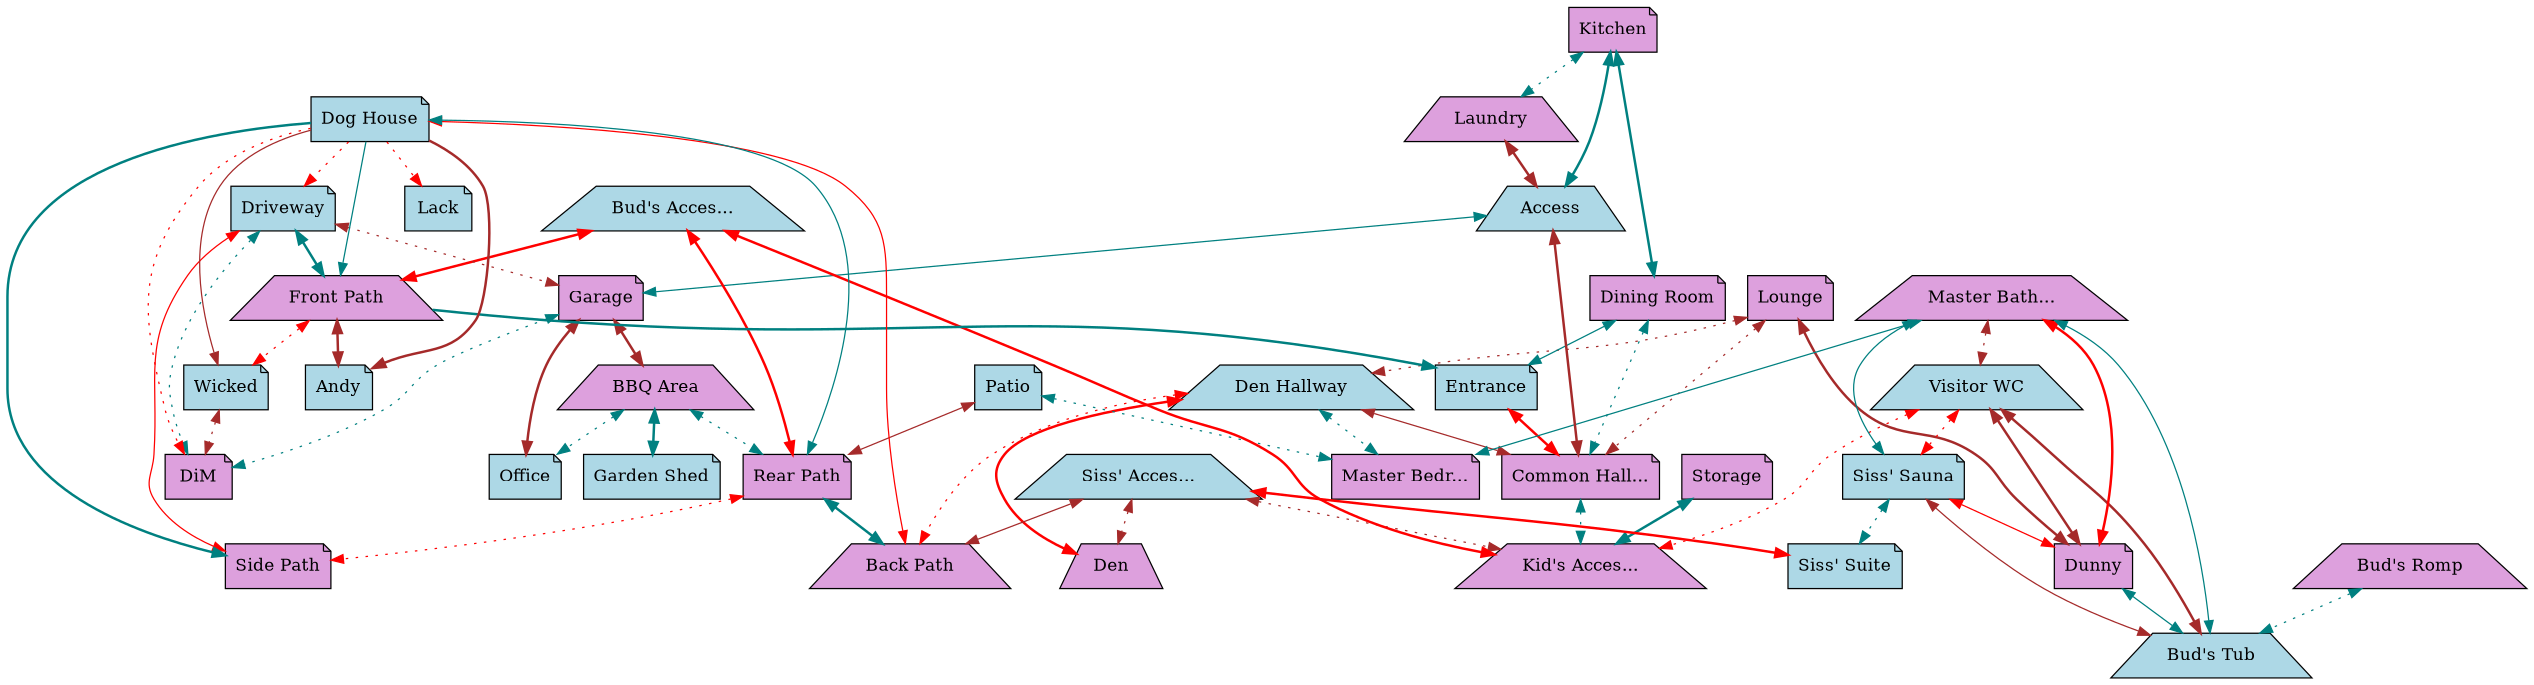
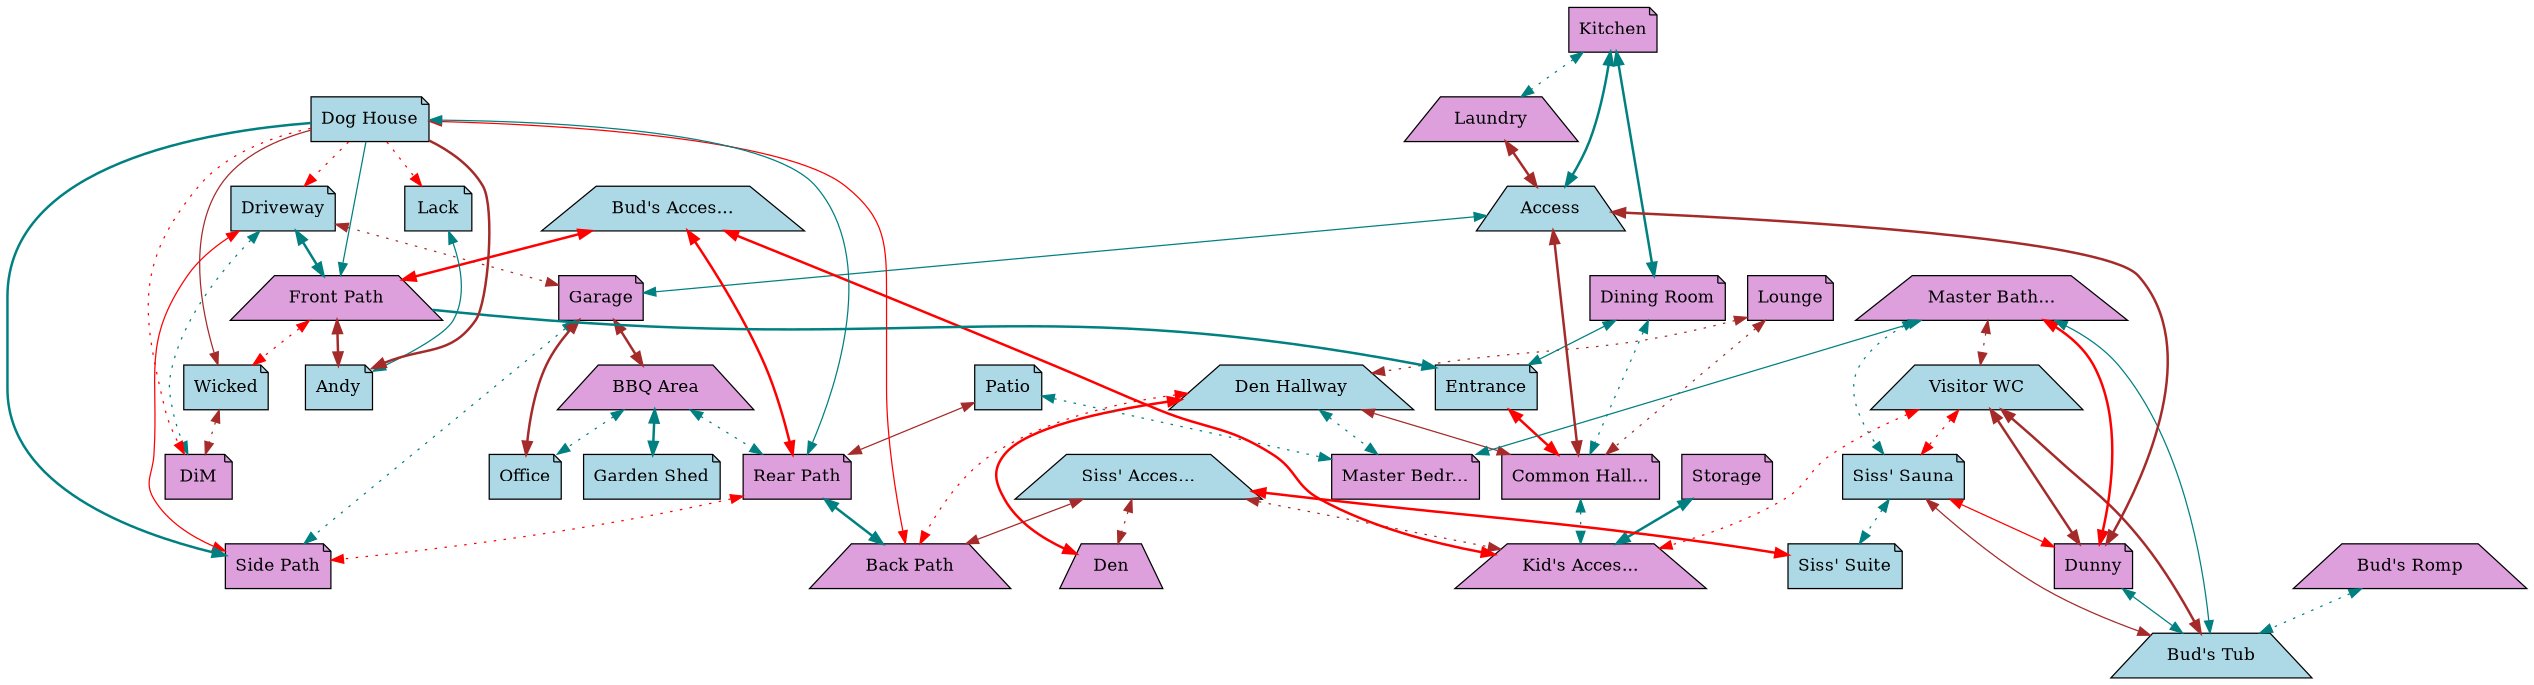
none -> (452, 322)
(1855, 377) -> (1855, 377)
(400, 399) -> (440, 432)
(1927, 435) -> (2021, 244)
